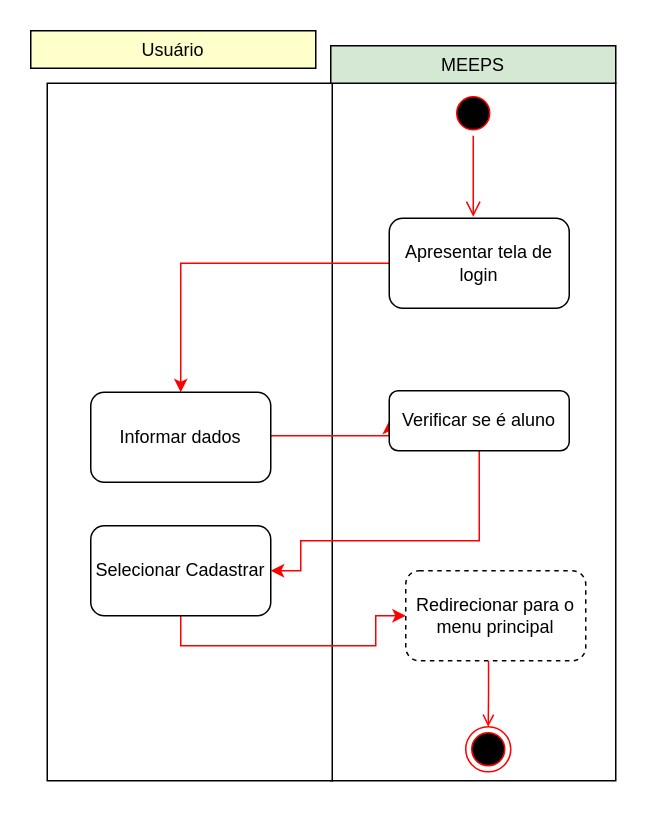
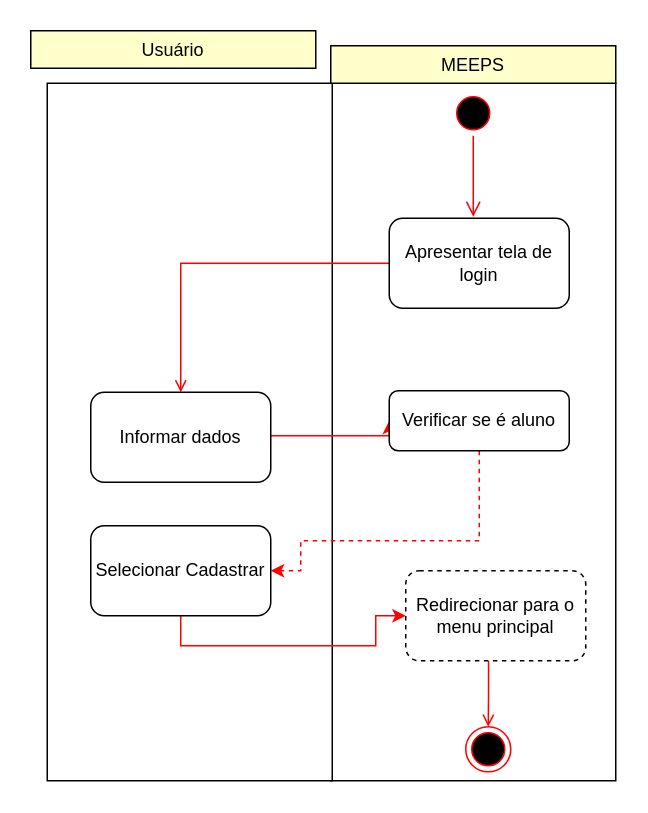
(473, 65) -> (473, 65)
(181, 381) -> (181, 383)
(410, 541) -> (410, 541)
